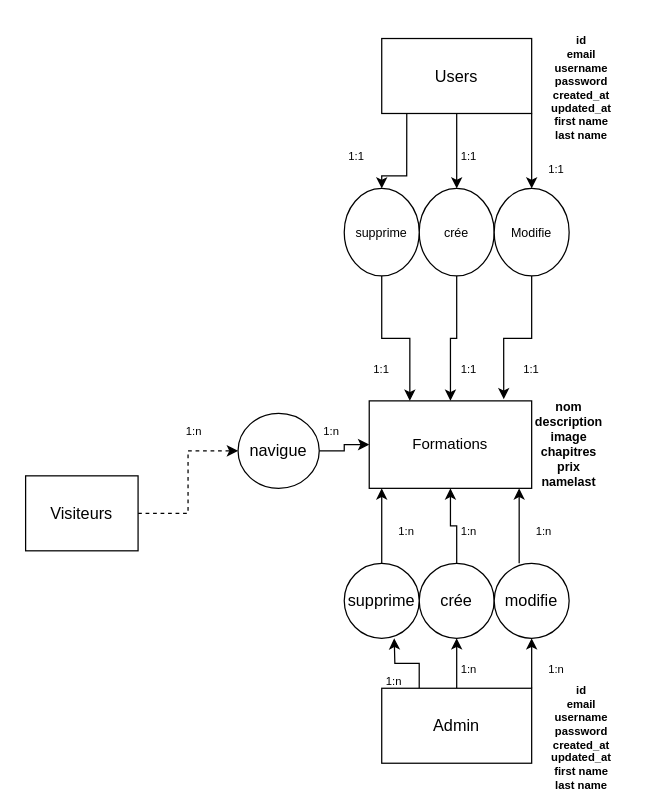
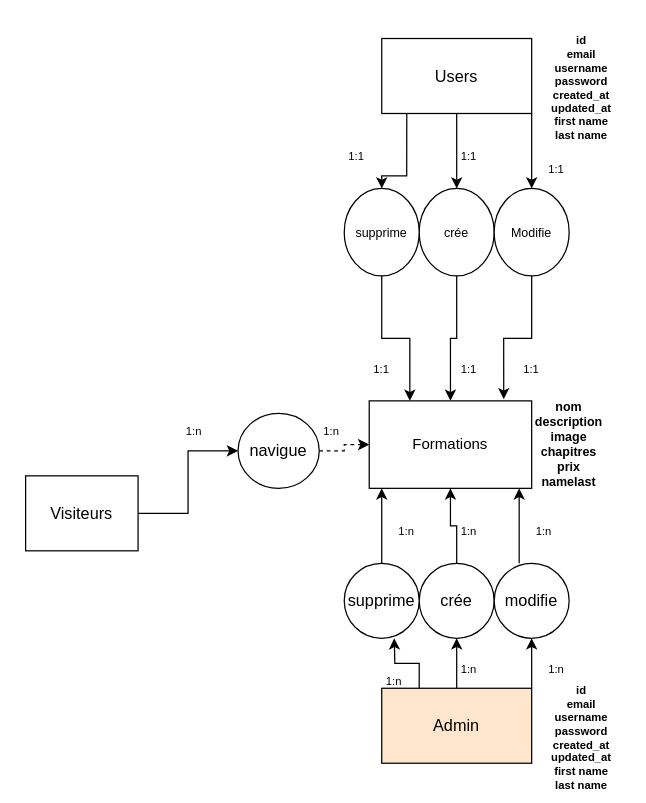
(343, 451) -> (343, 451)
(188, 487) -> (188, 487)
(457, 726) -> (457, 726)
